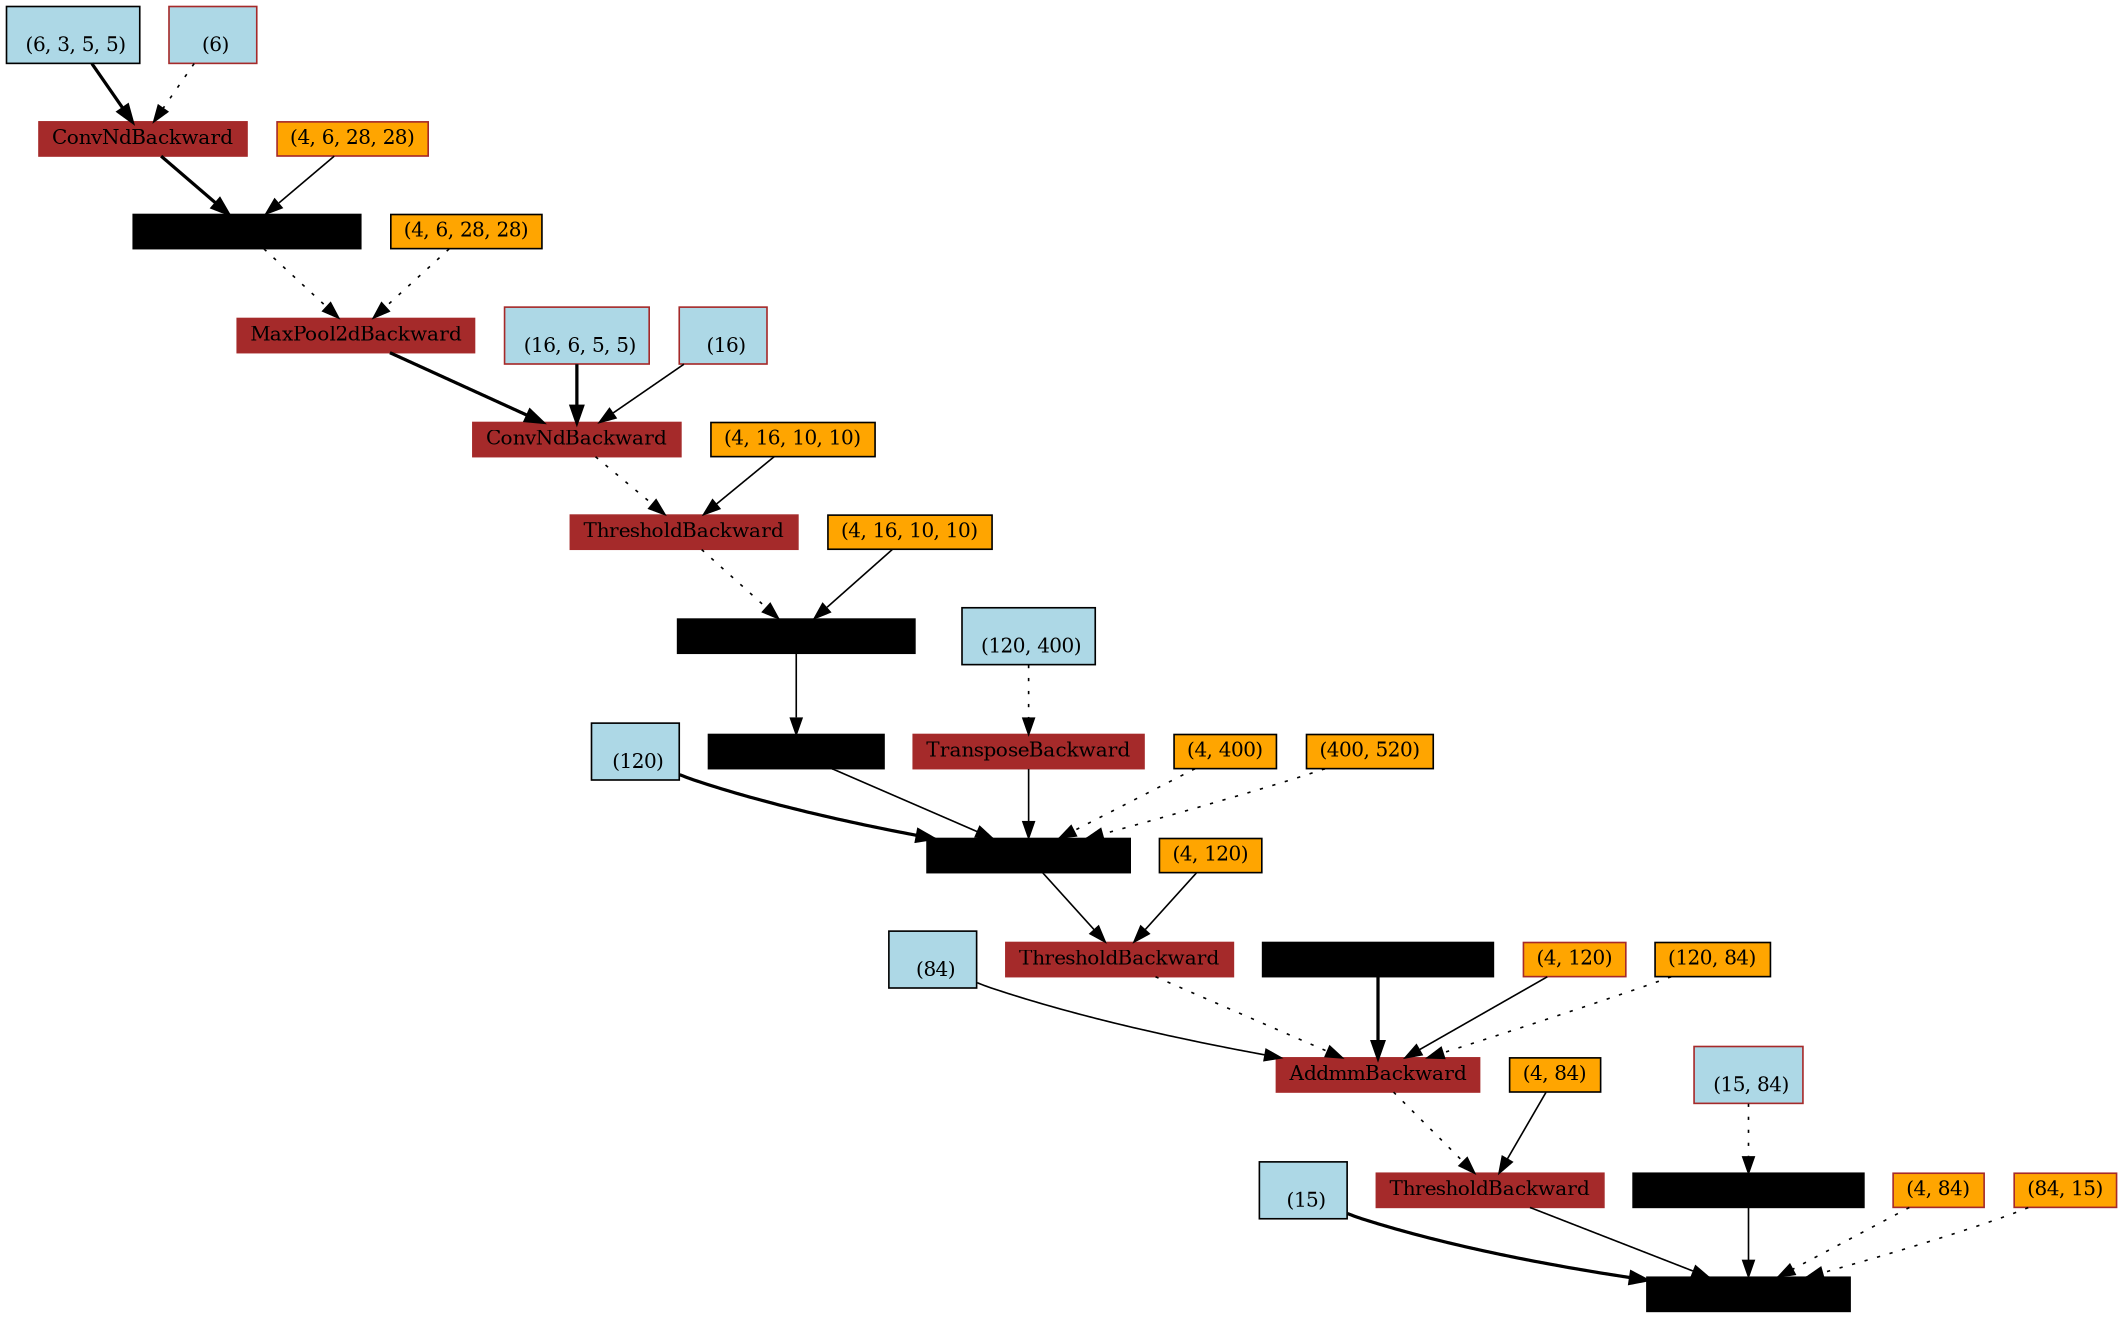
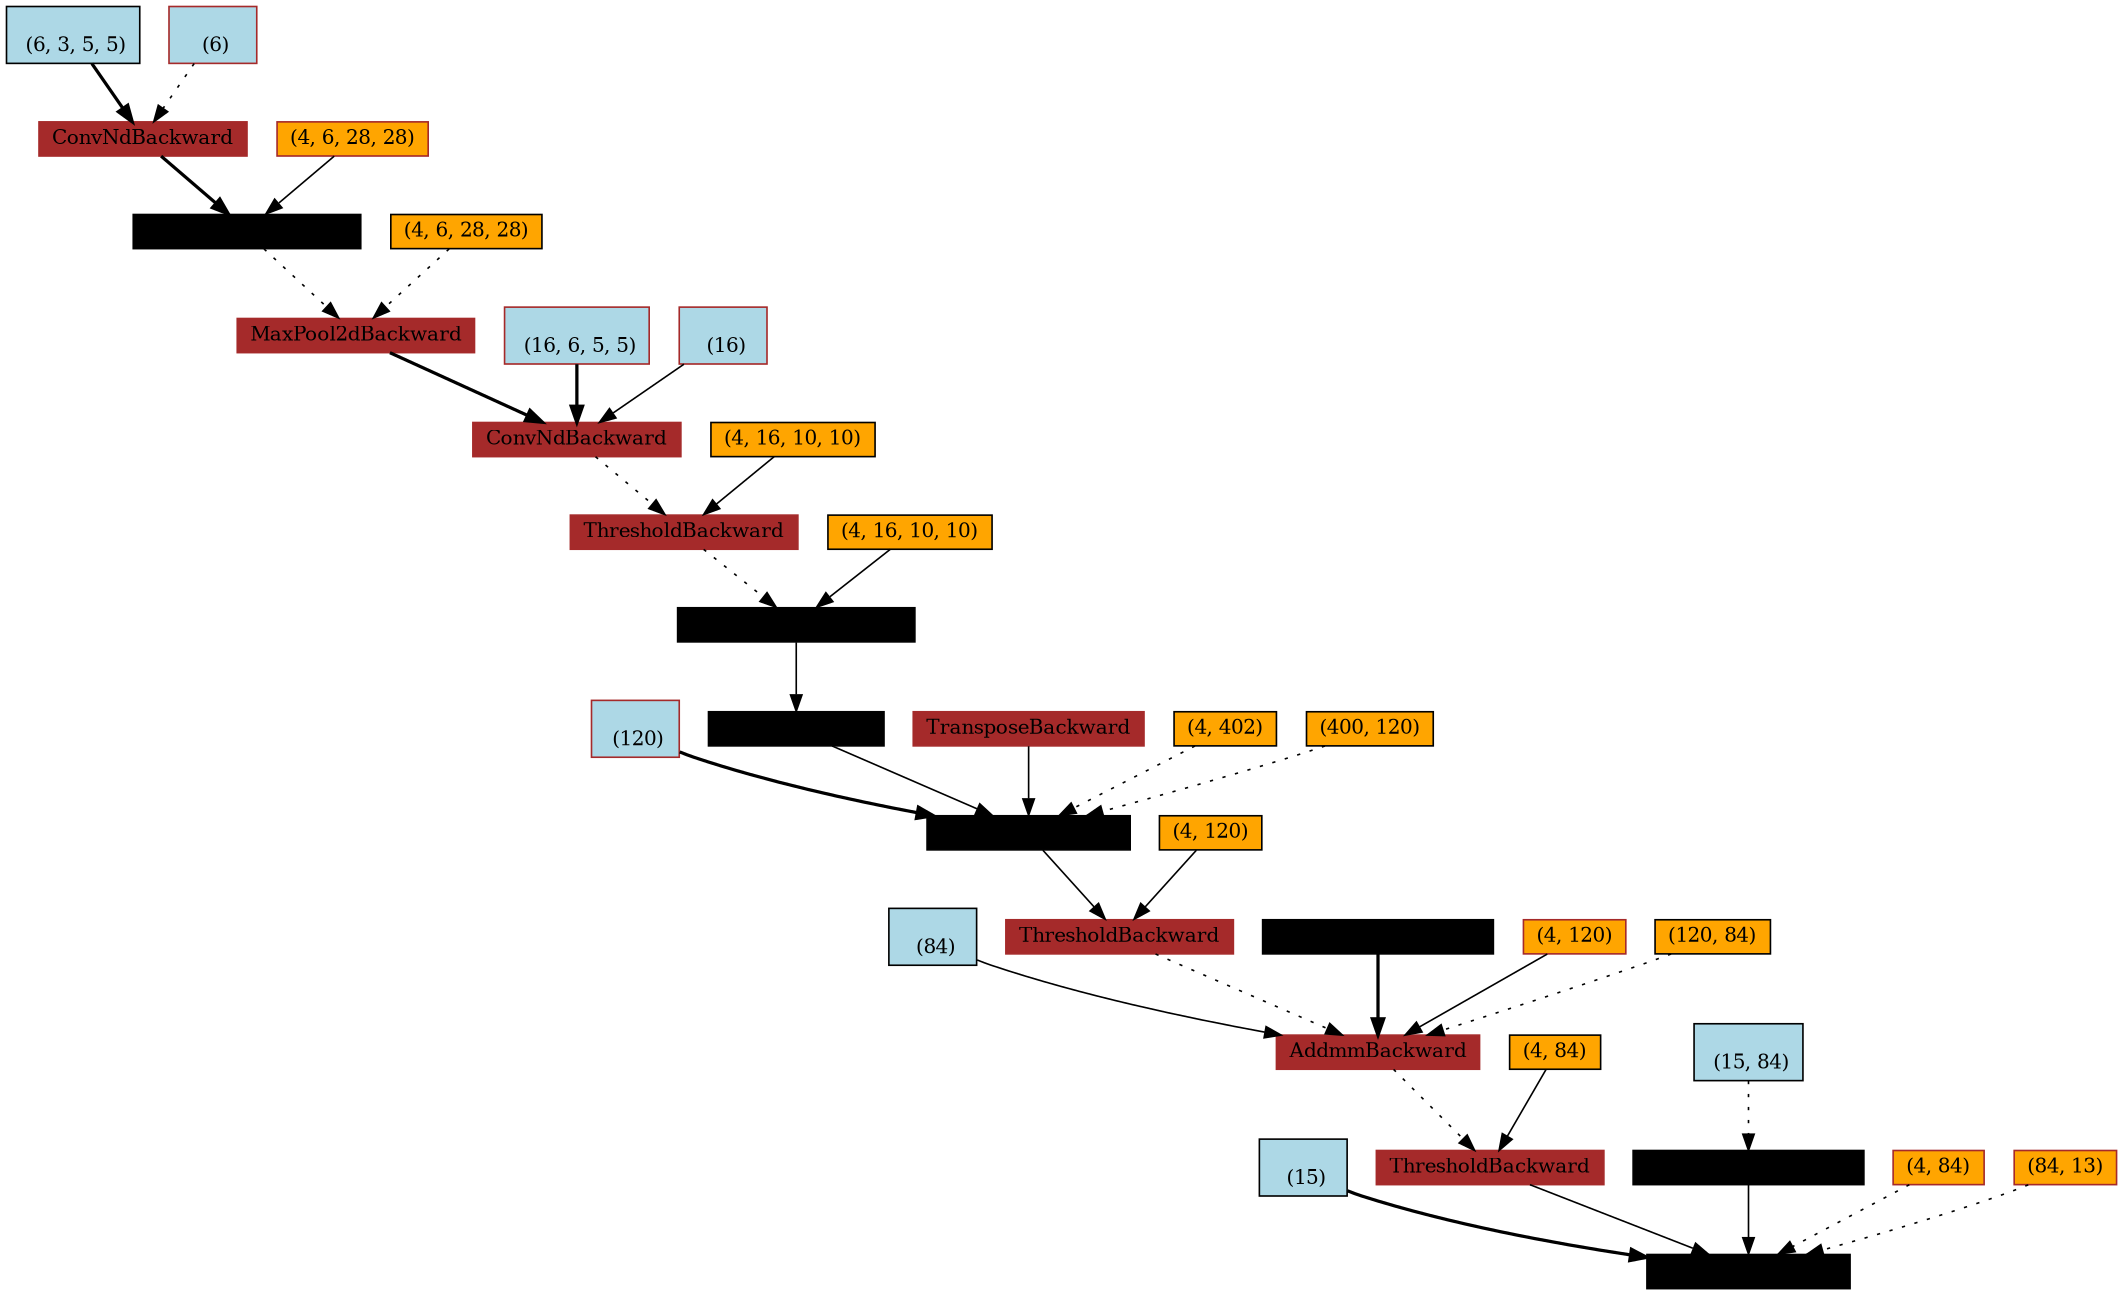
(1029, 636) -> none
(635, 752) -> (635, 729)
(1225, 752) -> (1225, 729)
(1370, 752) -> (1370, 729)
(1748, 1075) -> (1748, 1052)
(2065, 1190) -> (2065, 1168)
